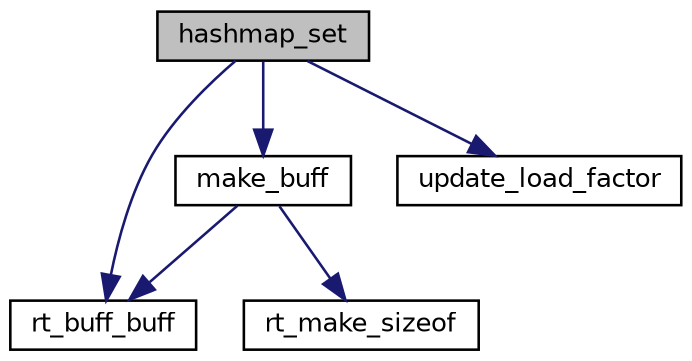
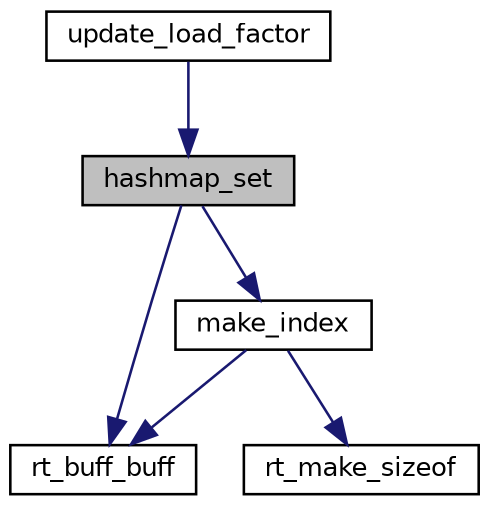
(390, 102) -> (188, 95)
(263, 181) -> (274, 325)
